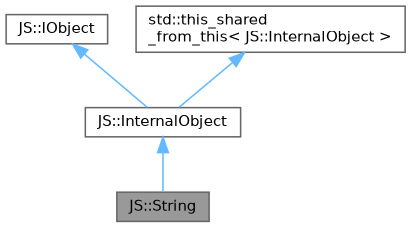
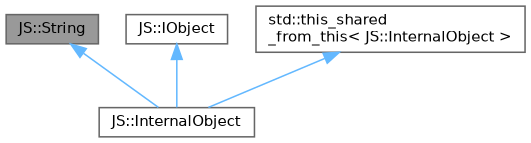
(163, 172) -> (121, 80)
